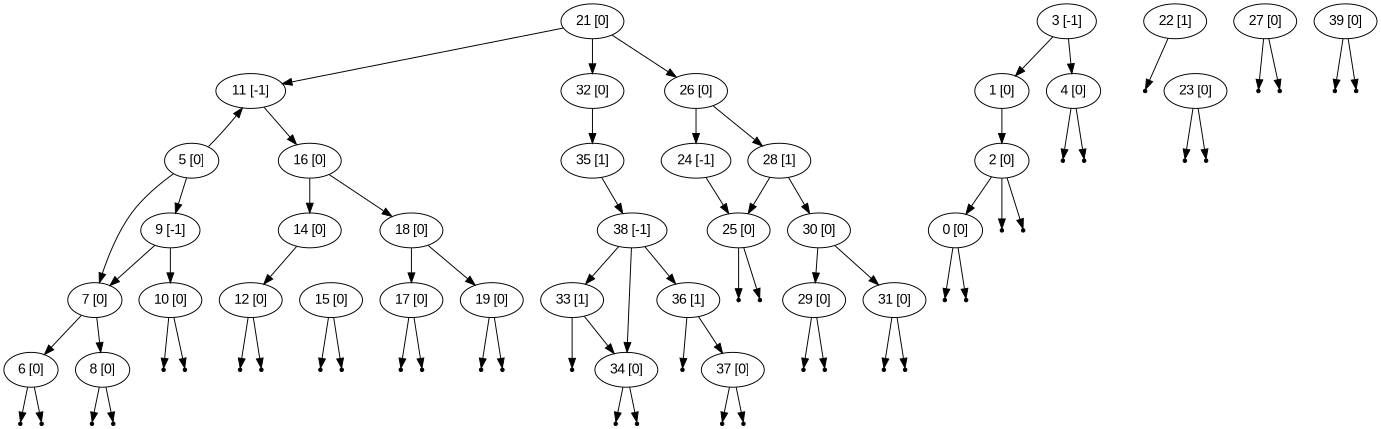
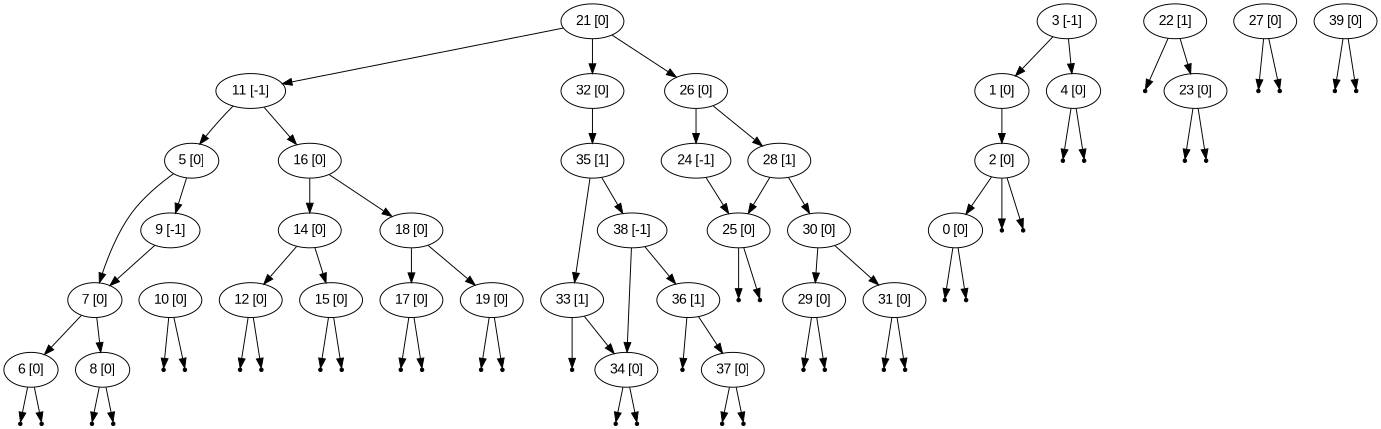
none -> (1184, 52)
(223, 132) -> (219, 121)
(170, 260) -> none
none -> (319, 261)
(605, 262) -> (583, 225)
